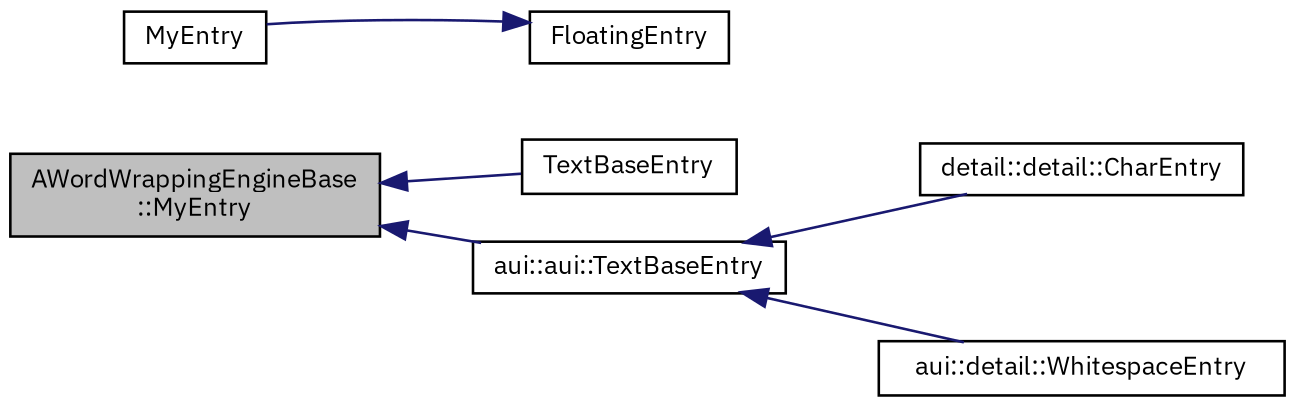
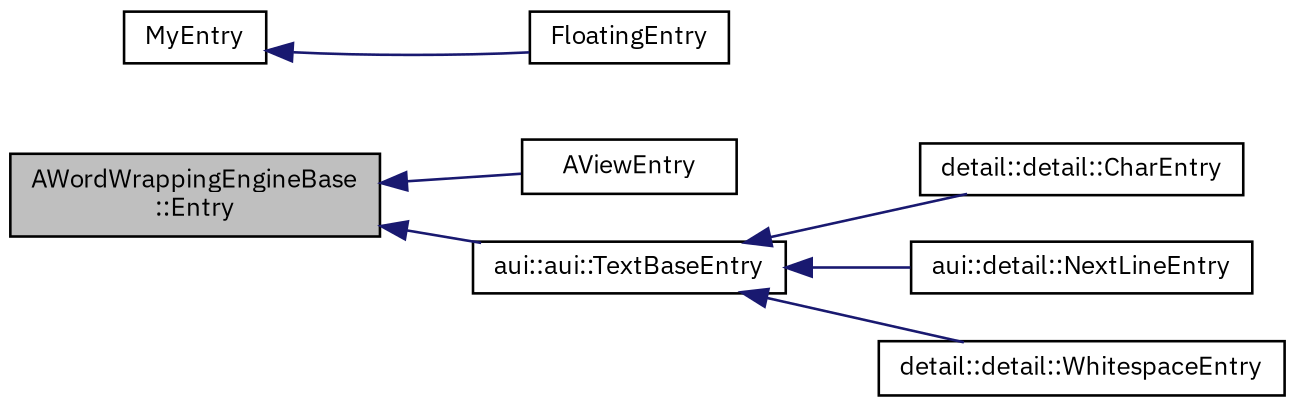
(385, 20) -> (411, 55)
(629, 167) -> (629, 167)
(195, 195) -> (195, 195)
none -> (1082, 268)
(1082, 368) -> (1082, 368)
